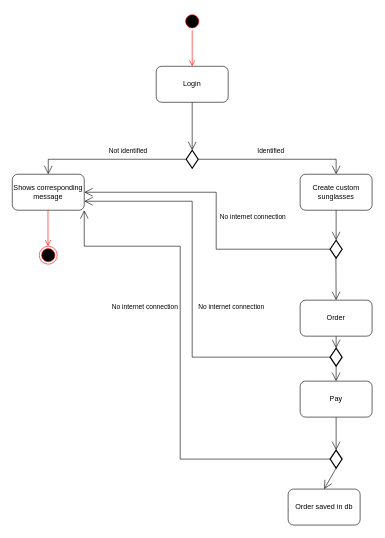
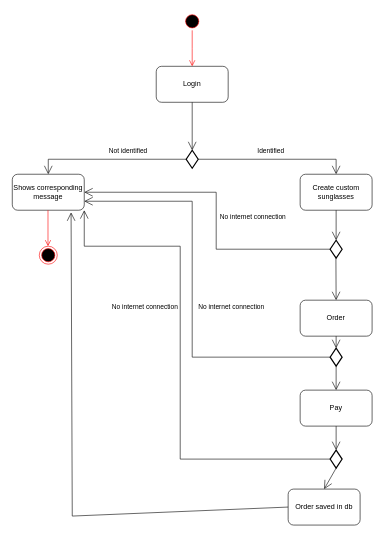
(336, 399) -> (336, 408)
none -> (152, 513)
